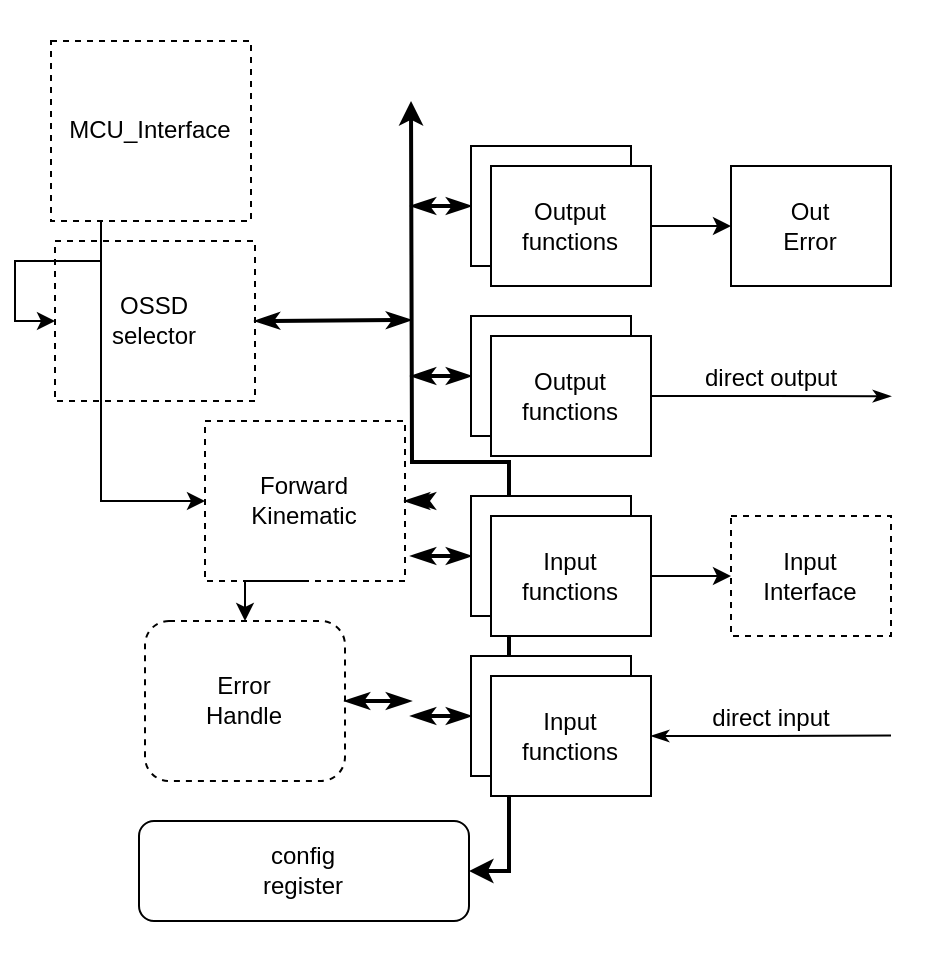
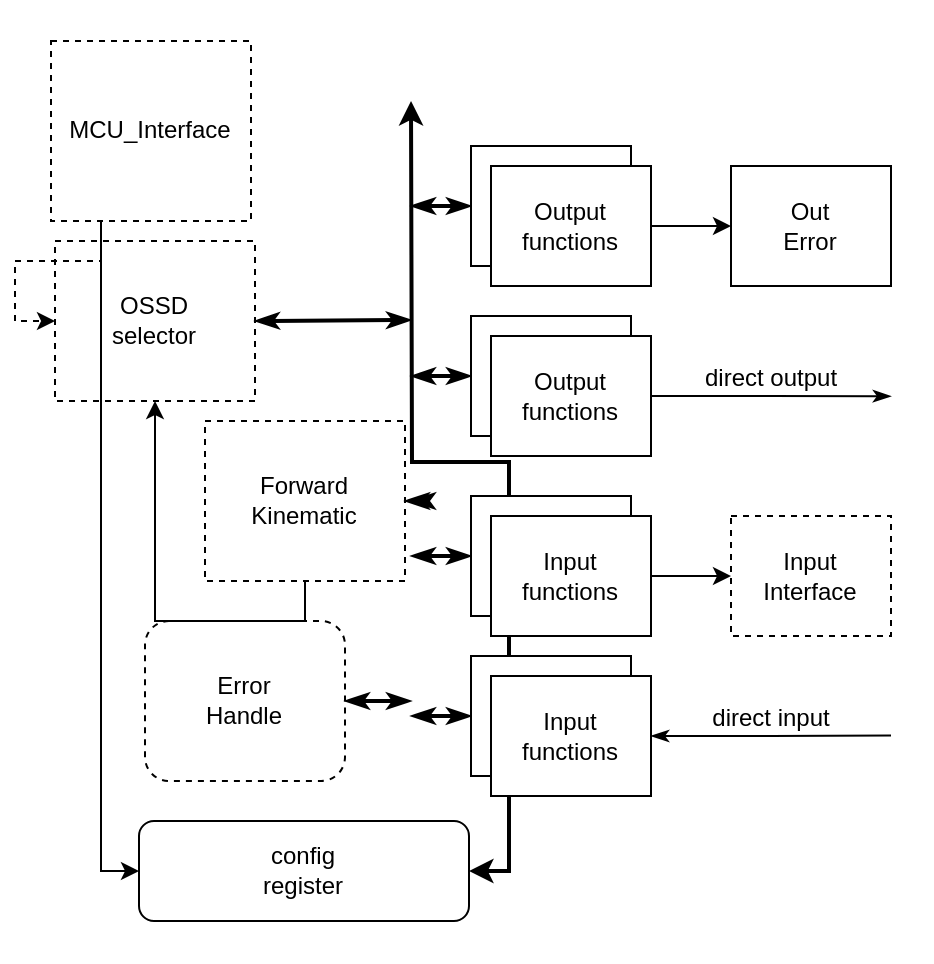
(15, 263) -> (15, 263)
(148, 501) -> none
(262, 581) -> (155, 613)
none -> (101, 700)
